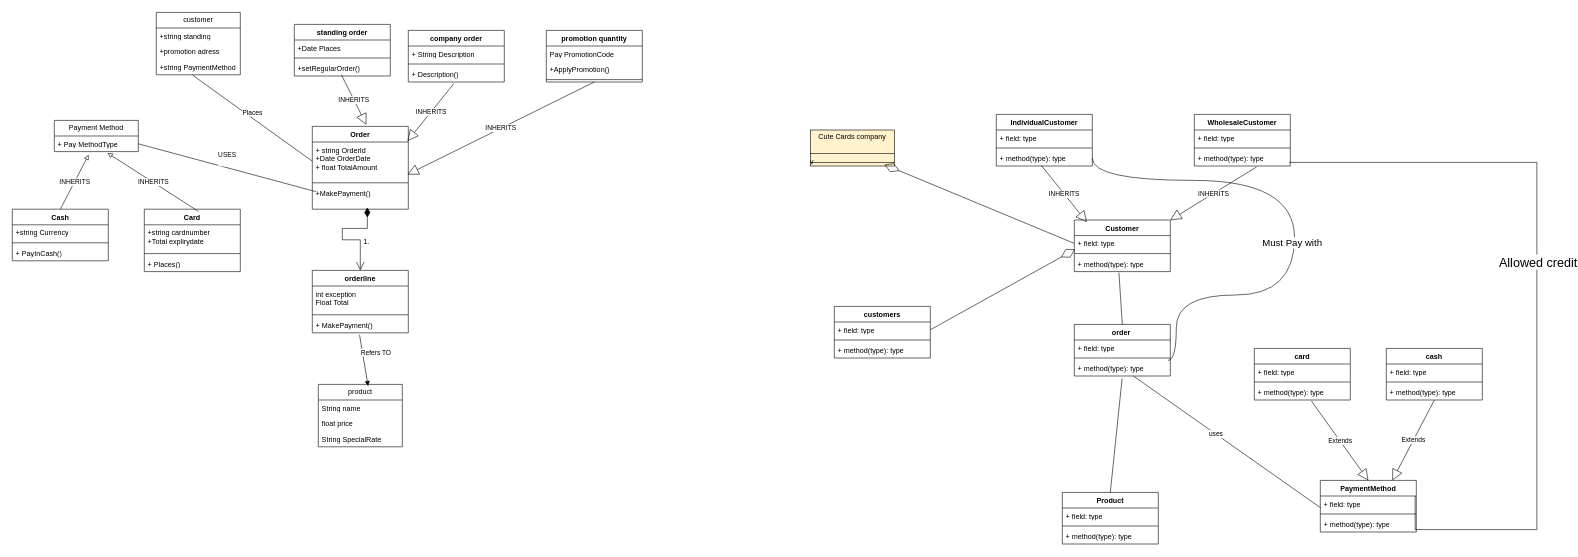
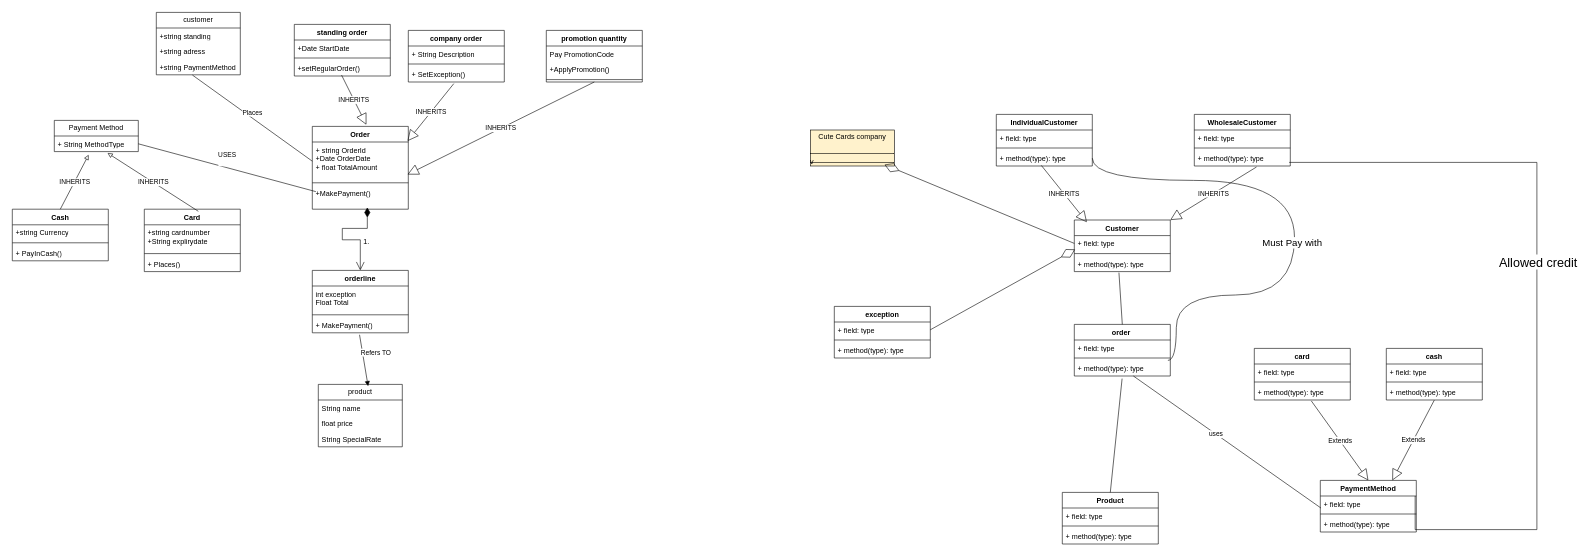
(320, 48) -> (327, 48)
(192, 52) -> (186, 52)
(439, 75) -> (442, 75)
(88, 144) -> (93, 144)
(182, 238) -> (182, 238)
(882, 315) -> (882, 315)
